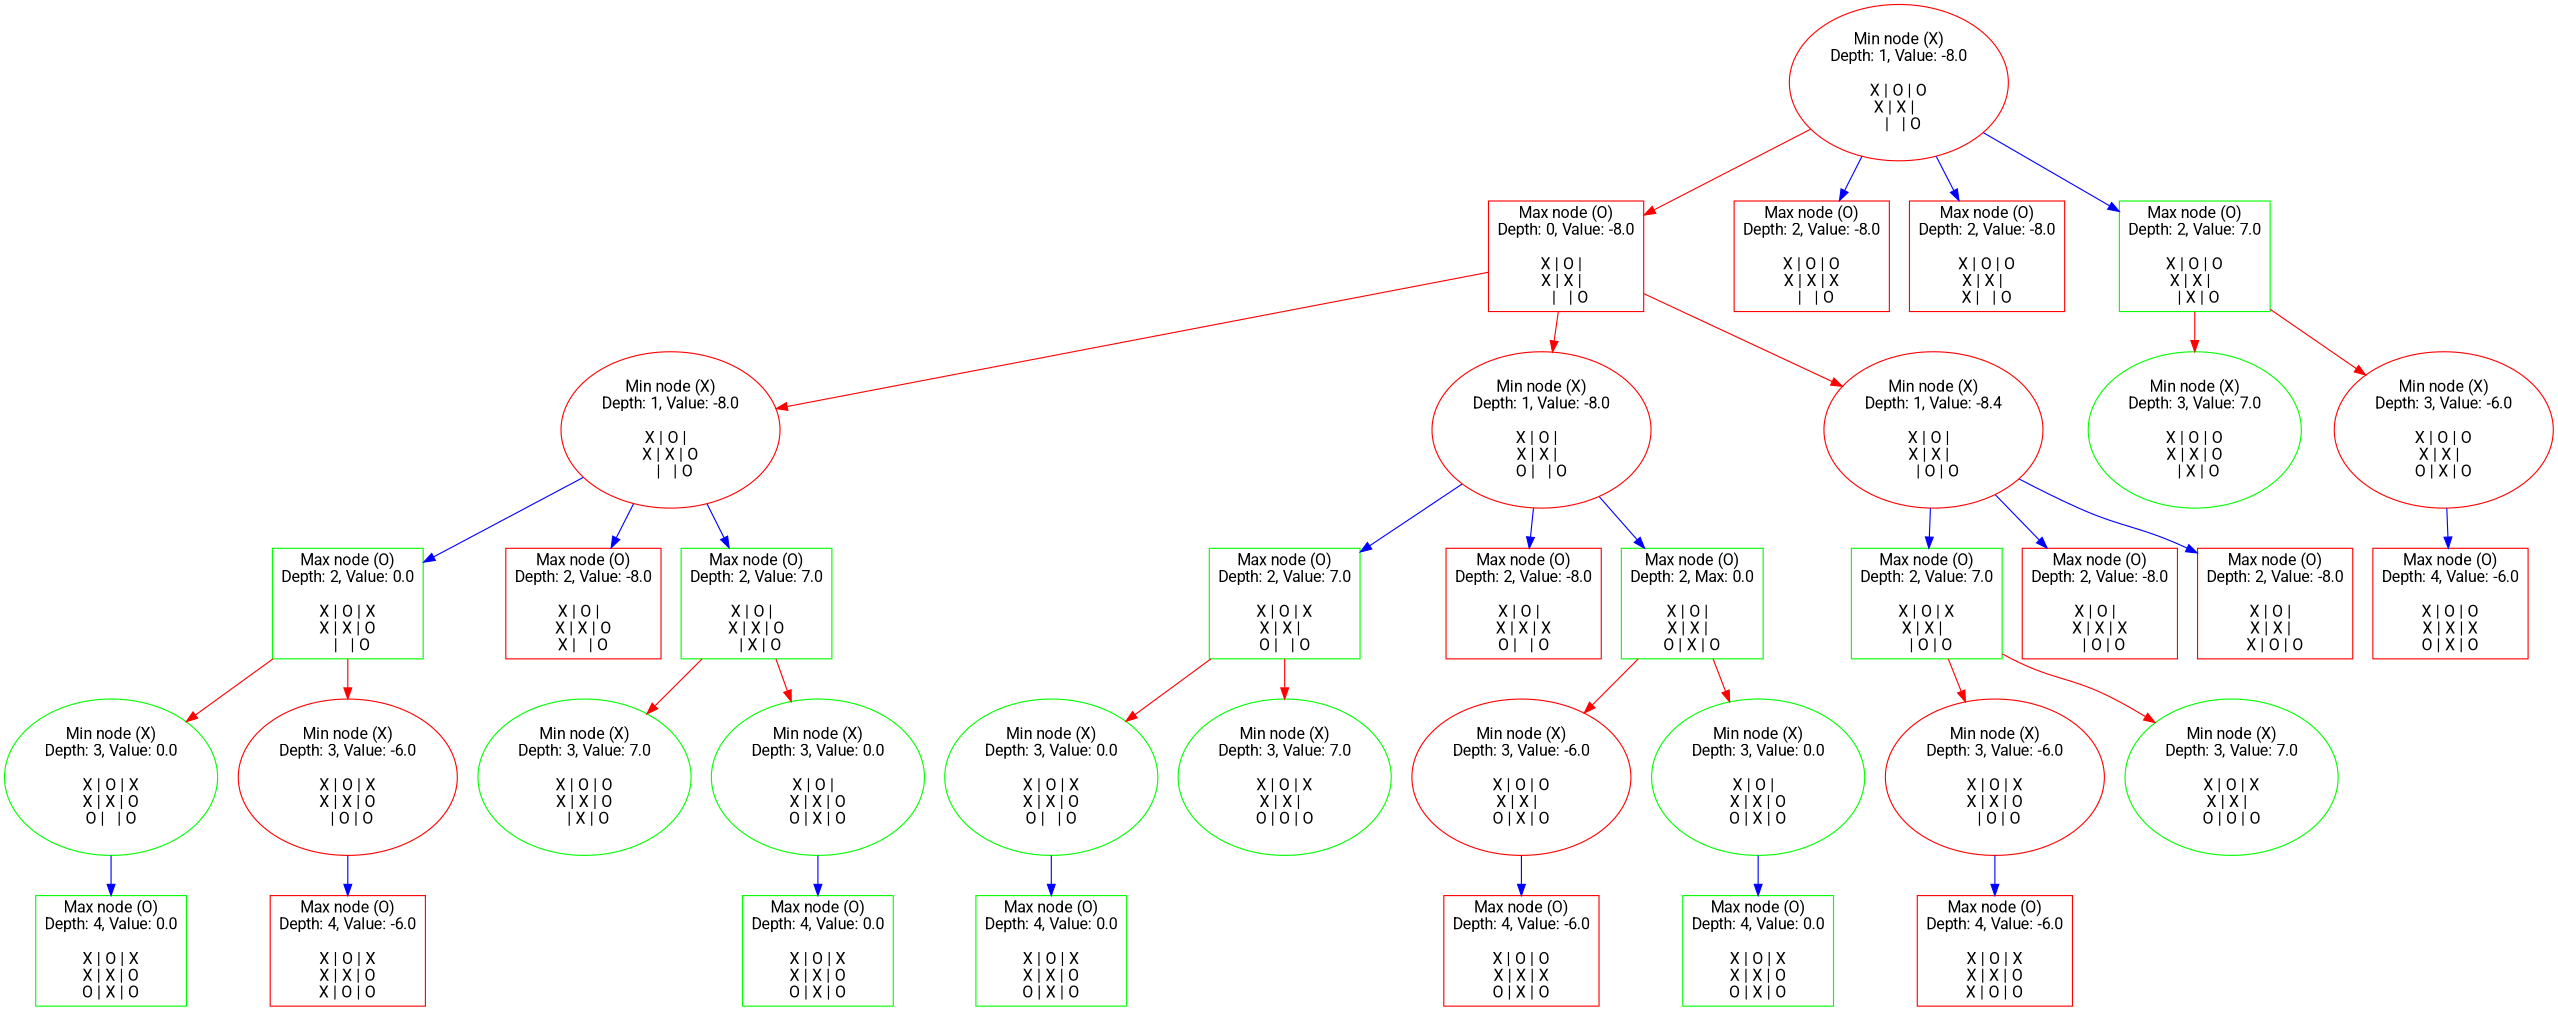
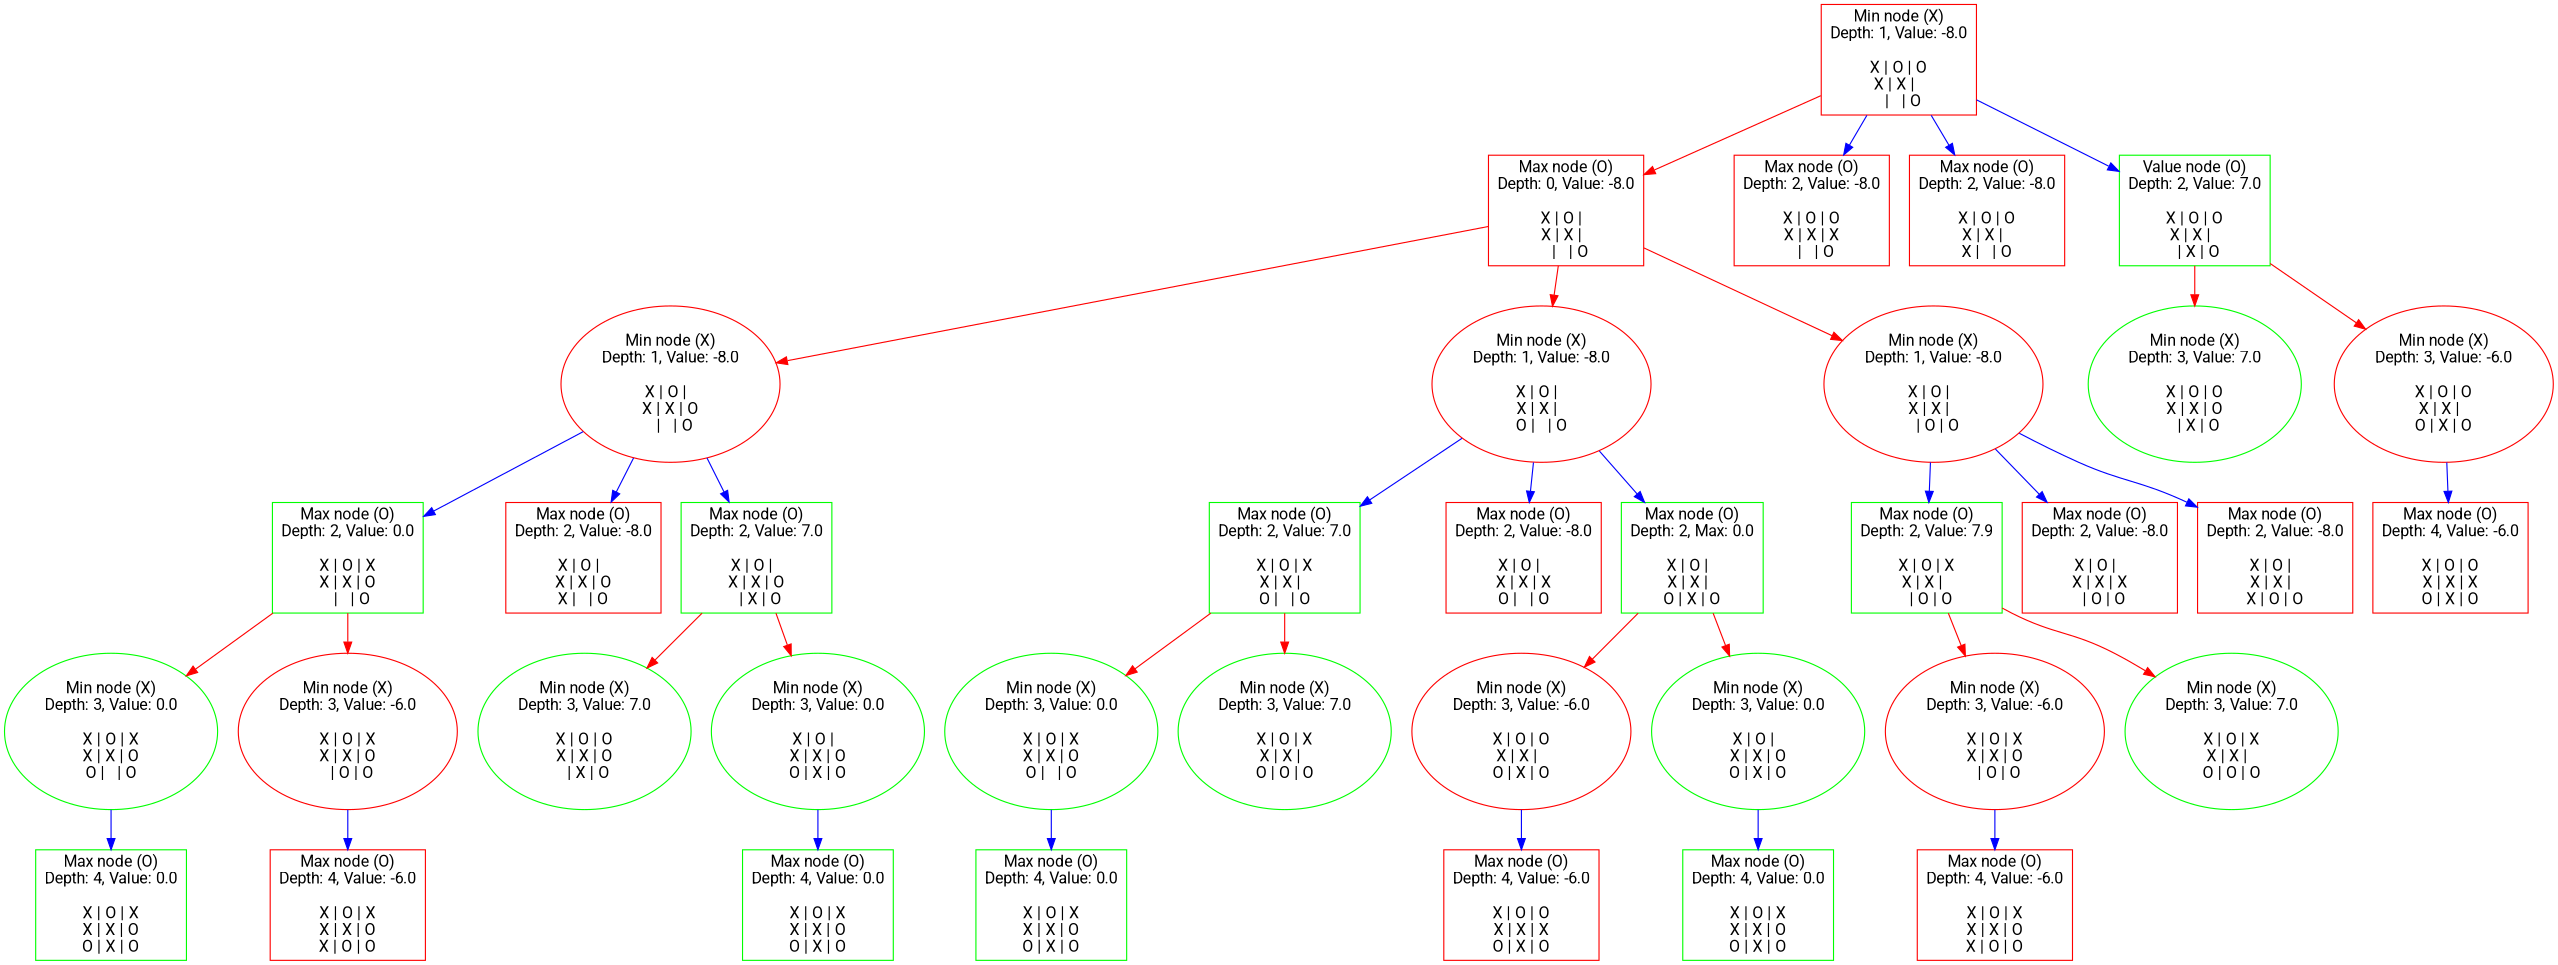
(1899, 83) -> (1899, 60)
(2195, 256) -> (2195, 210)
(1934, 430) -> (1934, 384)
(1927, 604) -> (1927, 558)
